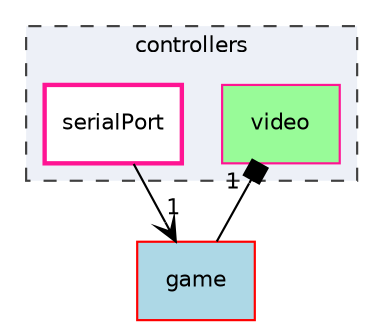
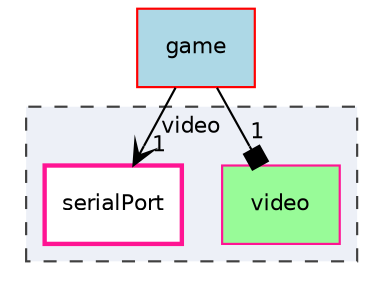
(192, 47) -> (192, 127)
(150, 195) -> (157, 121)
